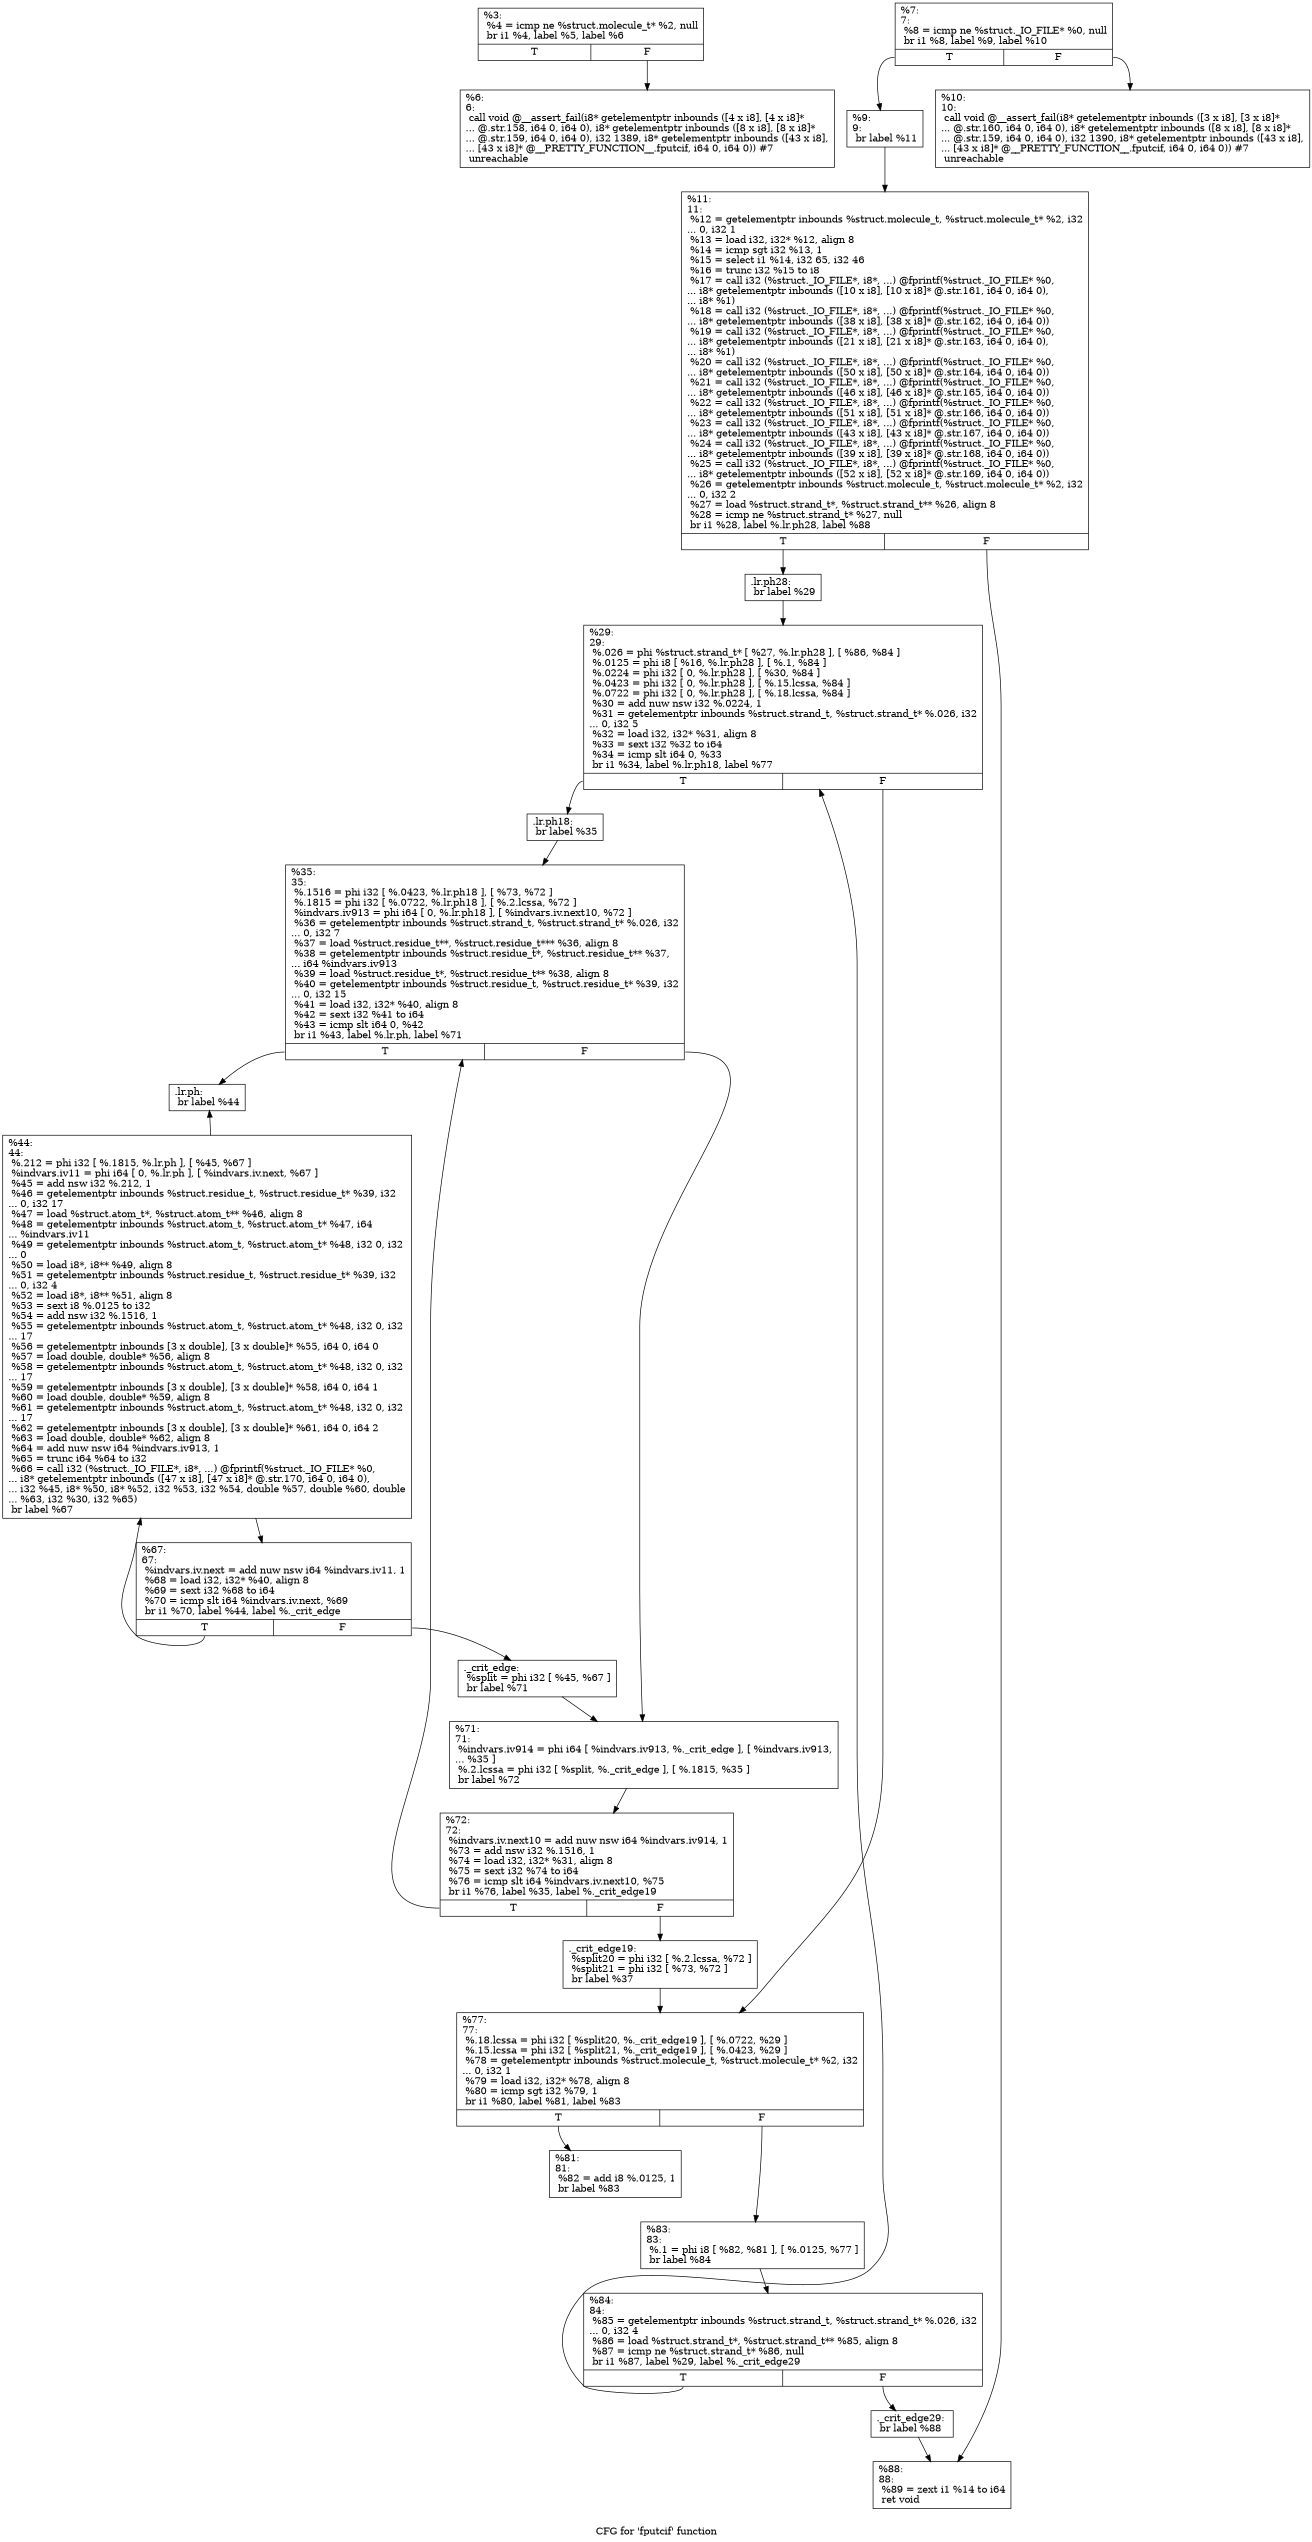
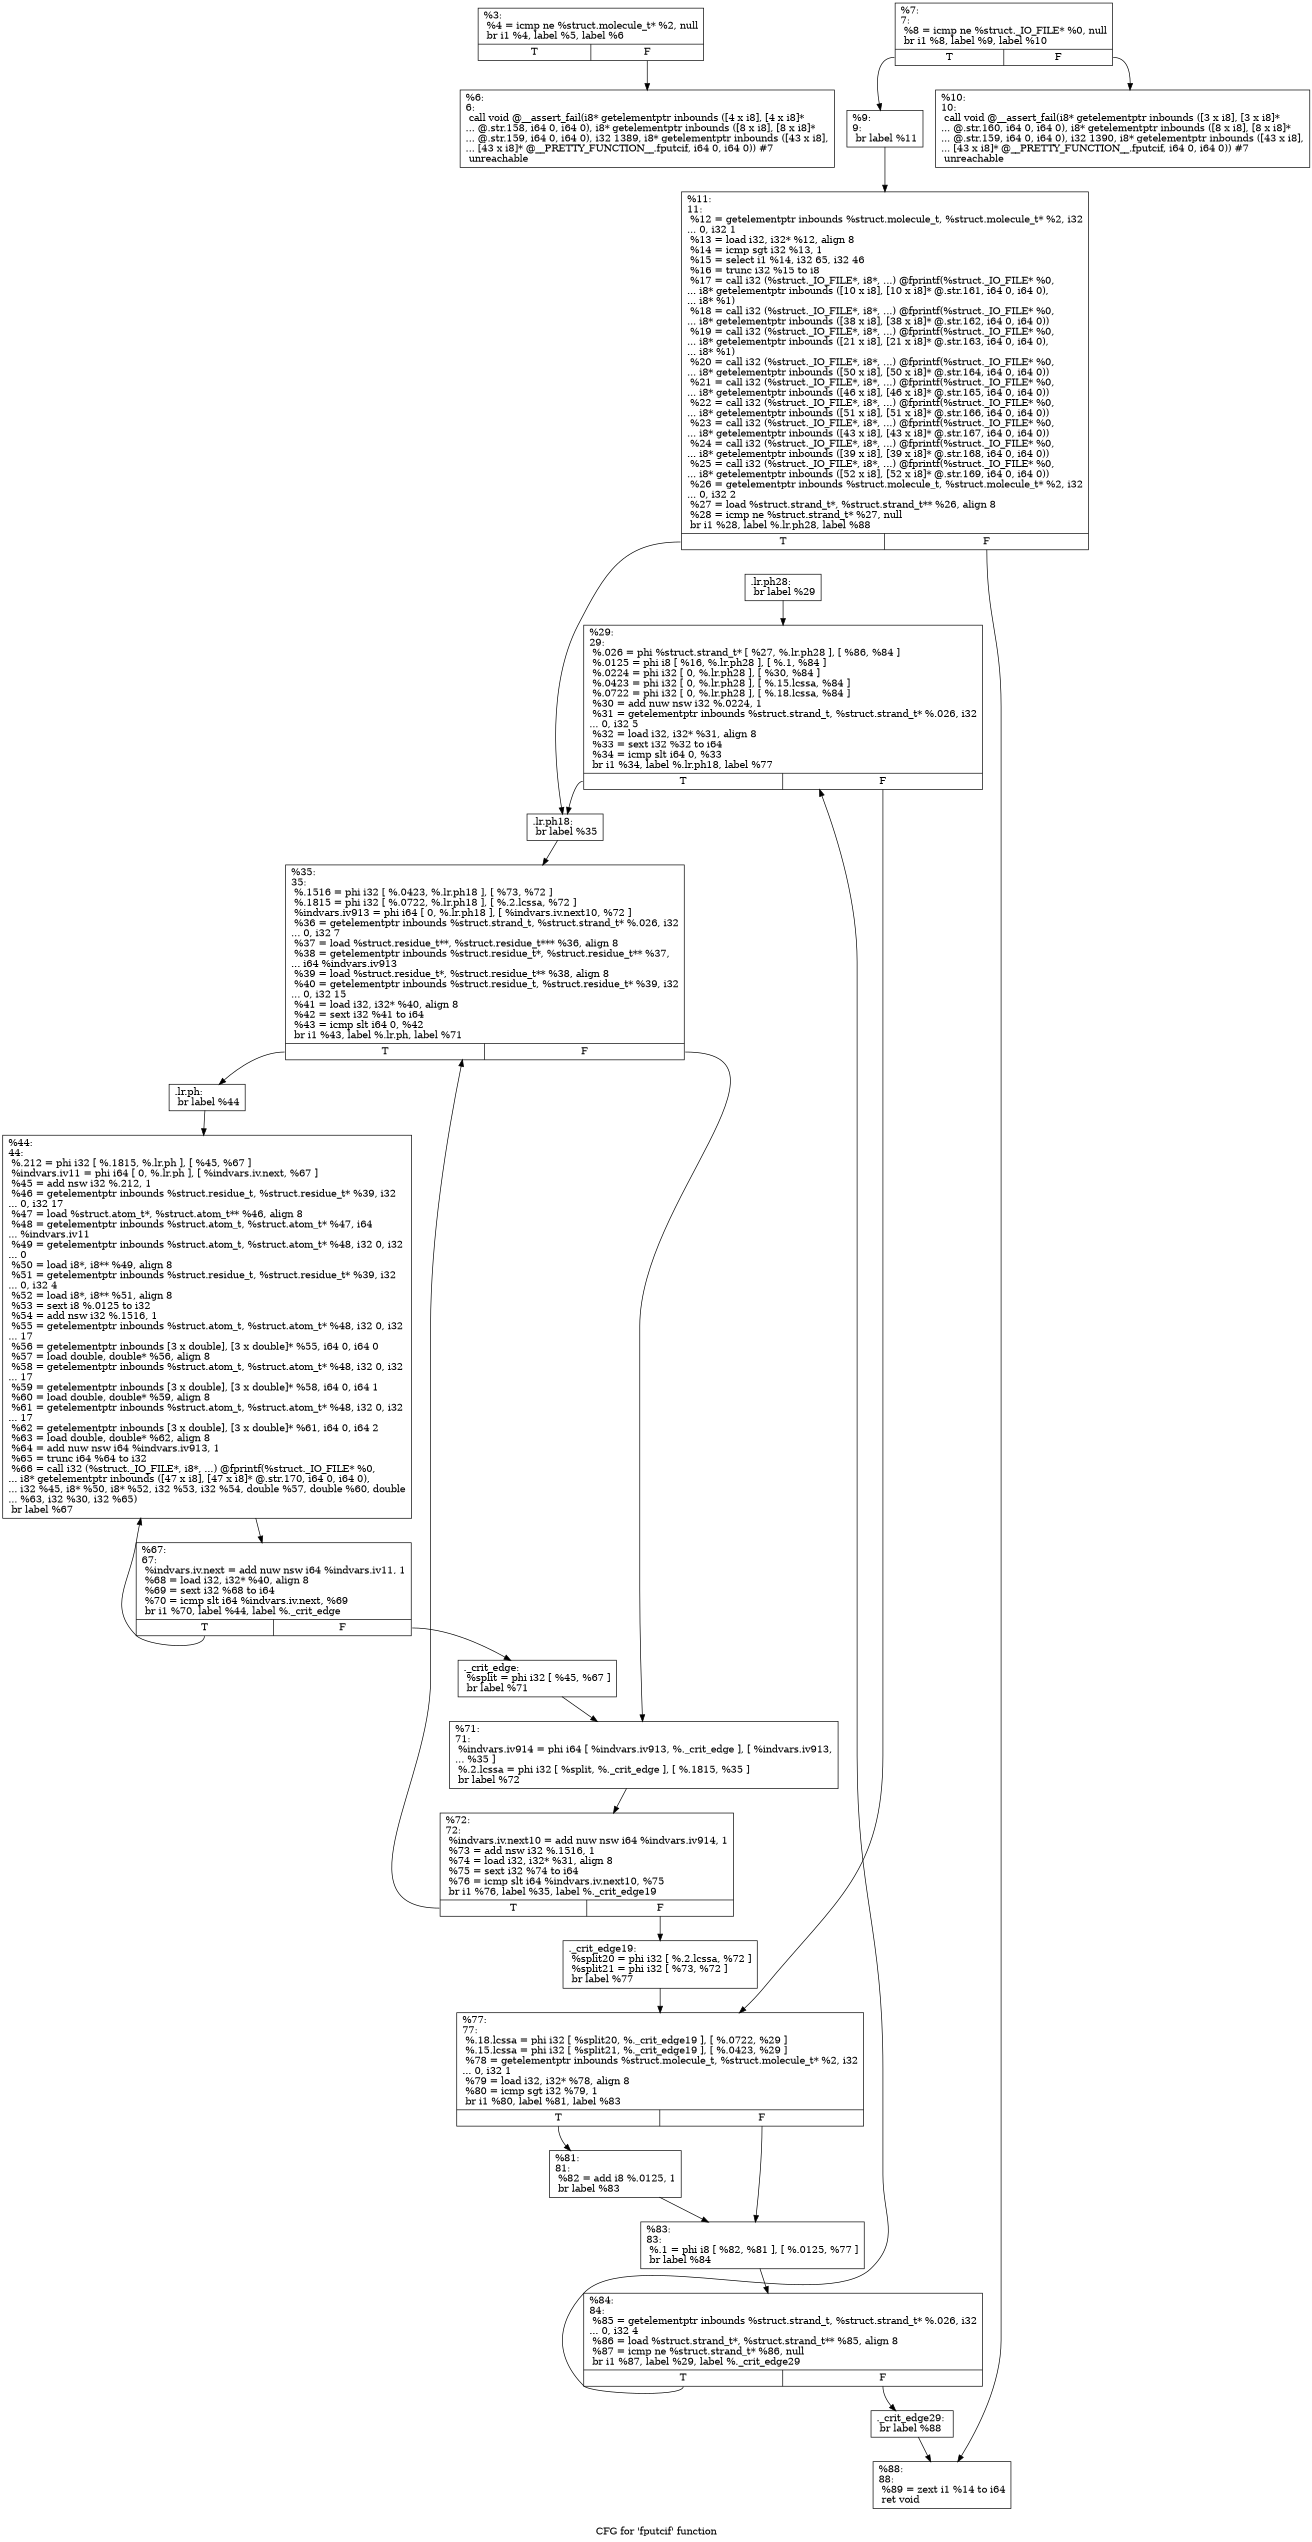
(783, 559) -> (569, 646)
(210, 1126) -> (204, 1120)
(601, 1979) -> (601, 1979)
none -> (681, 2208)
